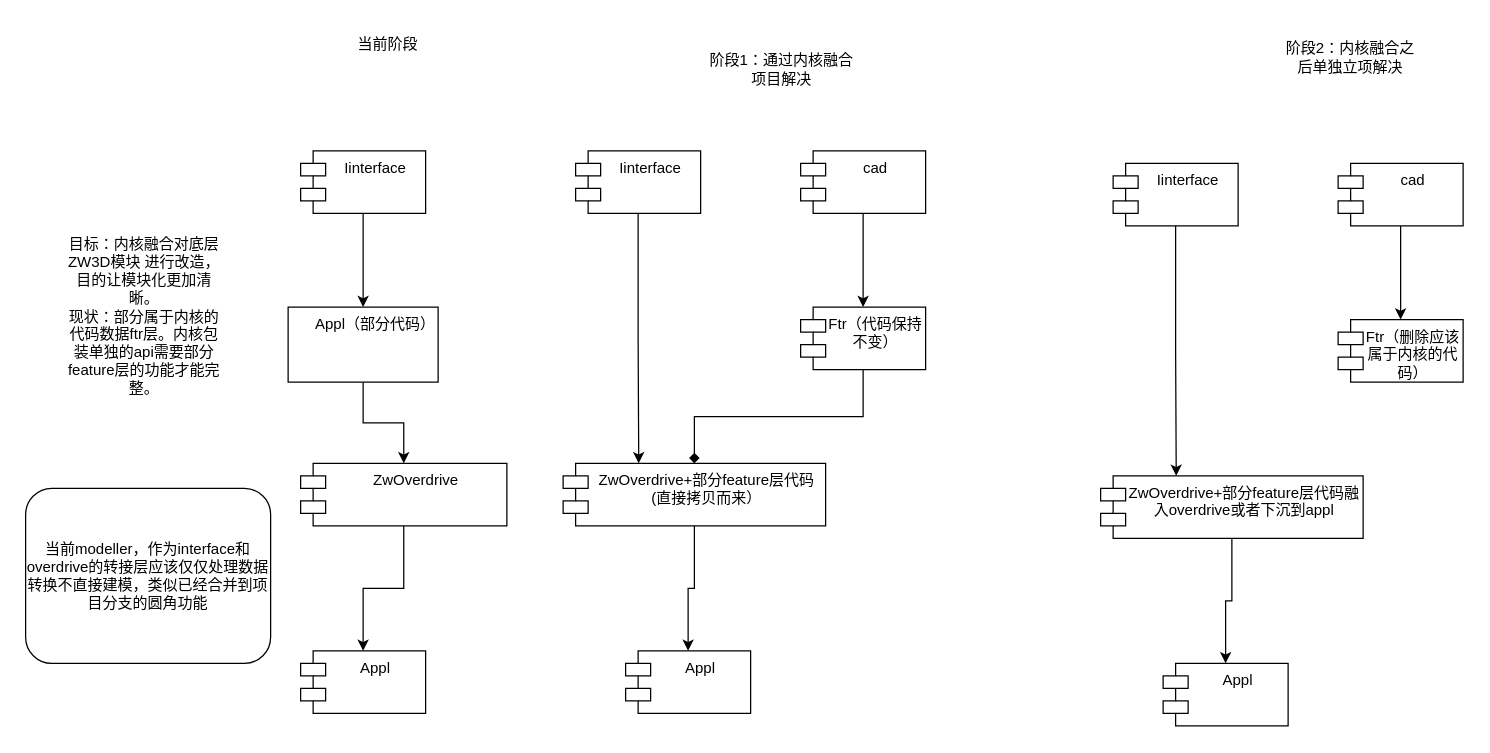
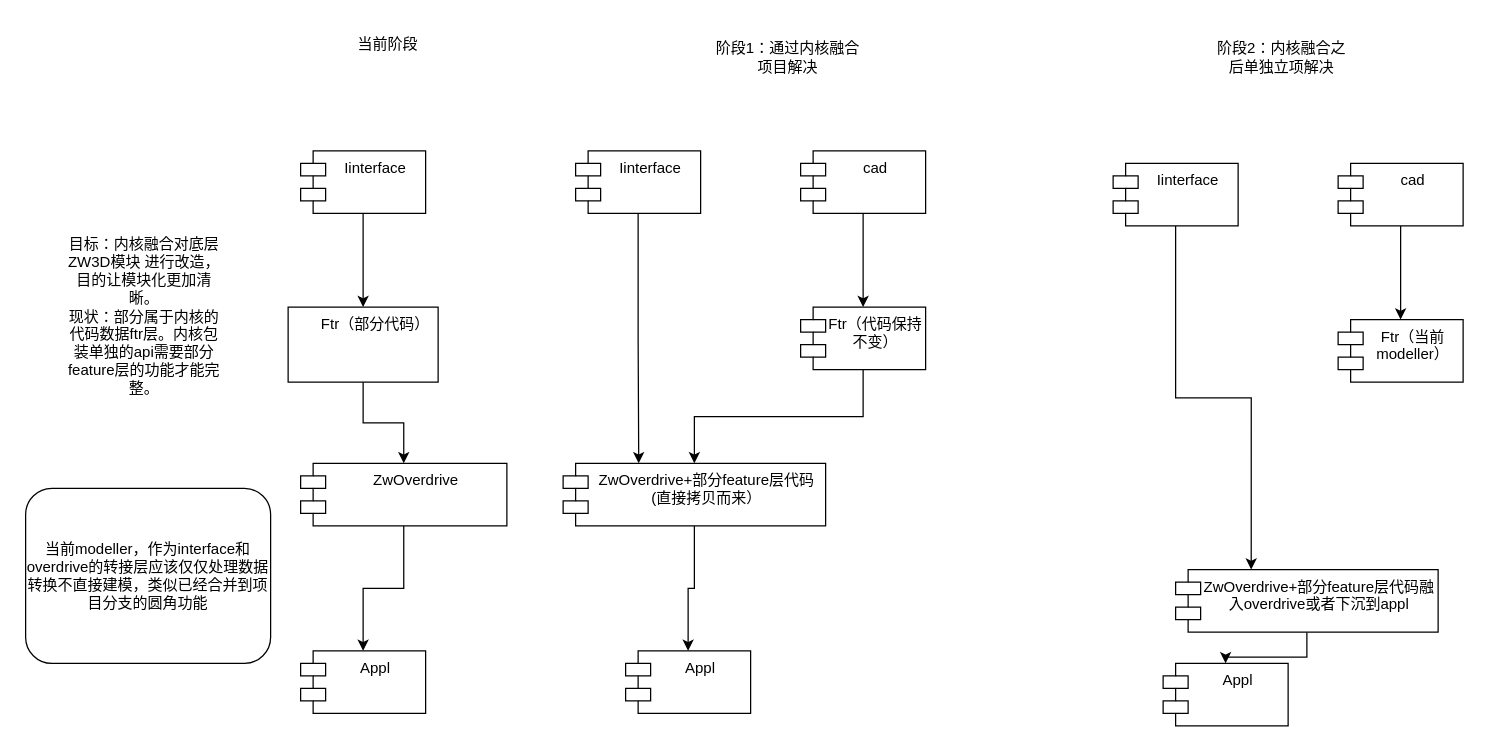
(1351, 57) -> (1282, 57)
(782, 69) -> (788, 57)
(376, 325) -> (376, 325)
(1413, 355) -> (1413, 346)
(694, 452) -> (694, 453)
(1232, 507) -> (1307, 601)
